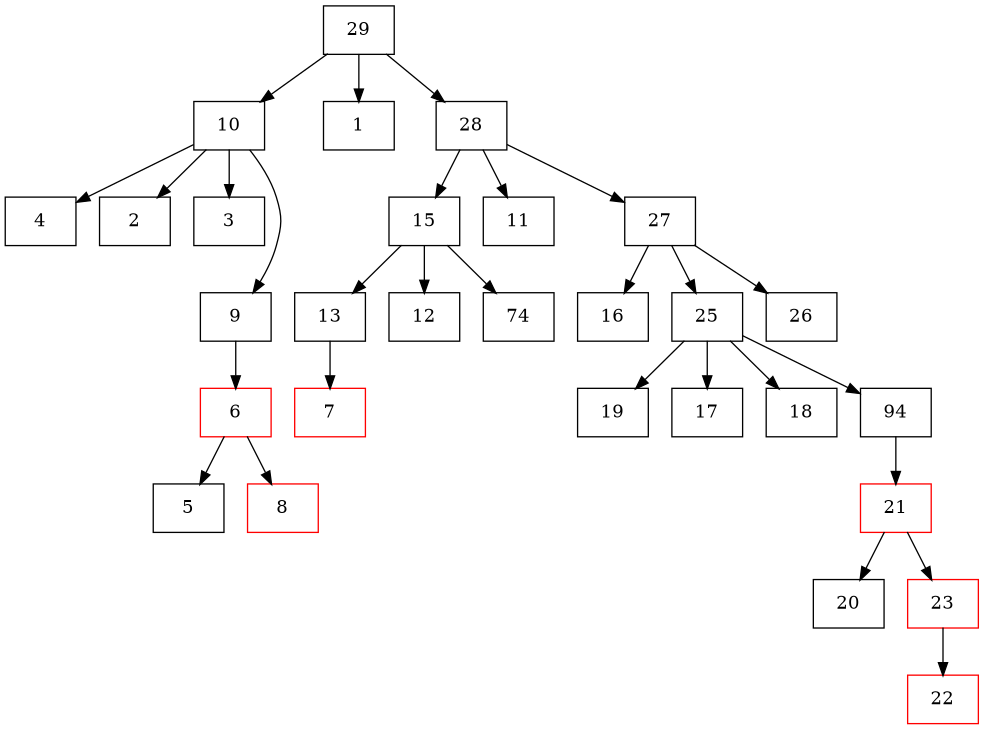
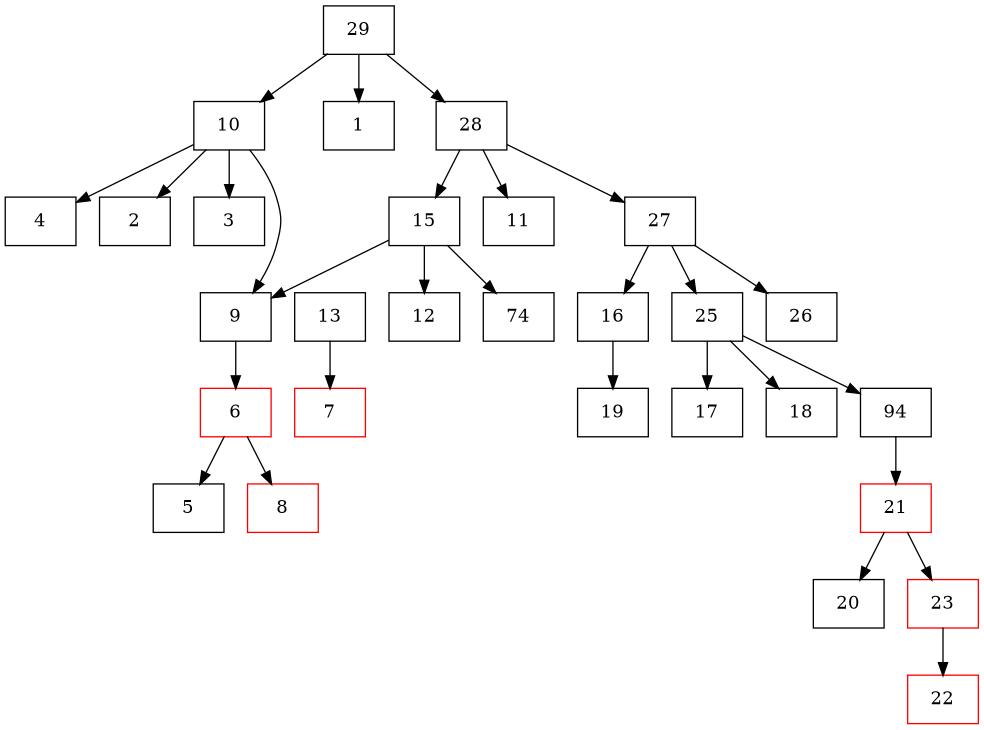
(382, 265) -> (336, 266)
(665, 360) -> (613, 358)
